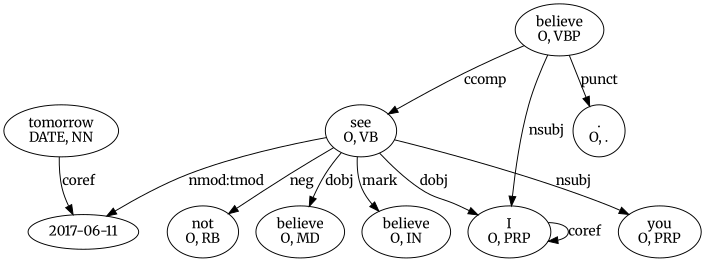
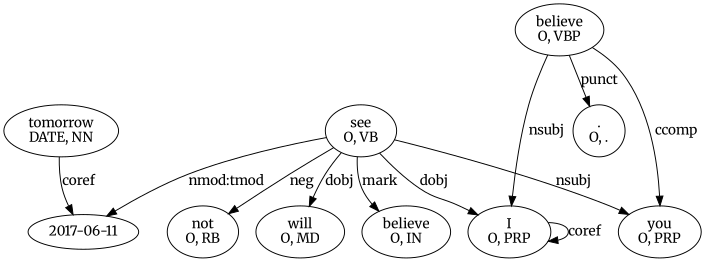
(460, 75) -> (644, 113)
(300, 232) -> (300, 232)
